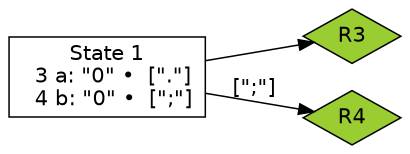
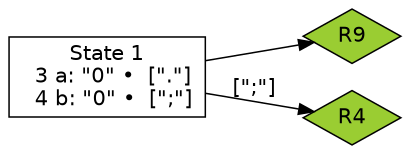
(352, 36) -> (352, 36)
